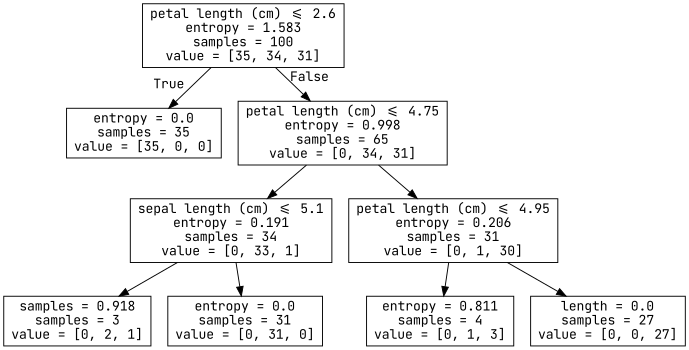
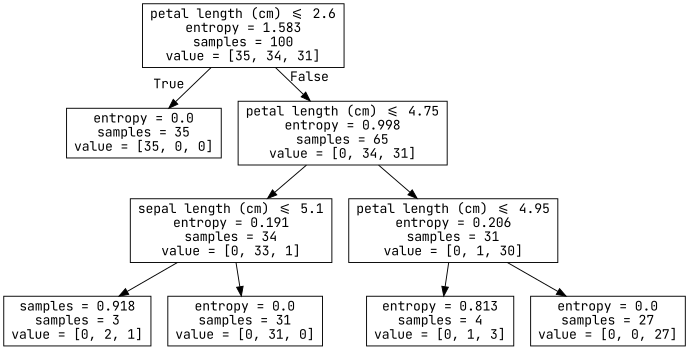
(440, 321) -> (440, 321)
(608, 321) -> (608, 321)
